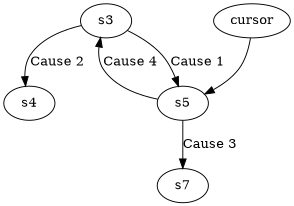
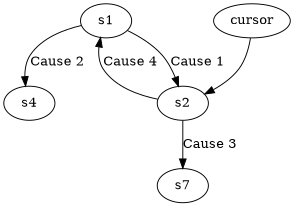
(106, 21) -> (106, 21)
(183, 103) -> (183, 103)
